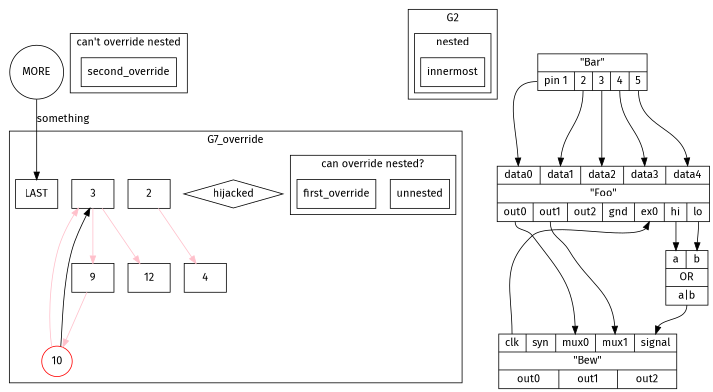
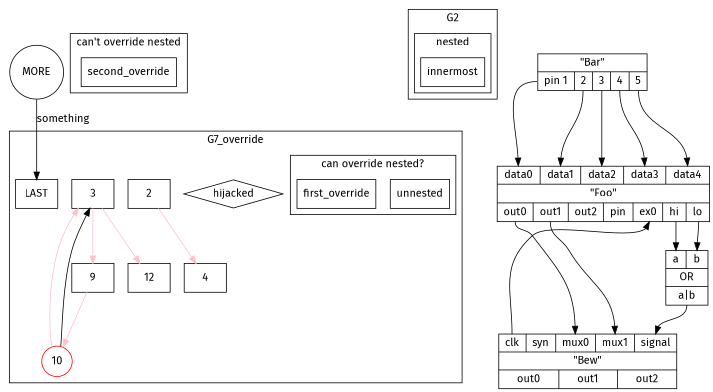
(619, 212) -> (618, 212)
